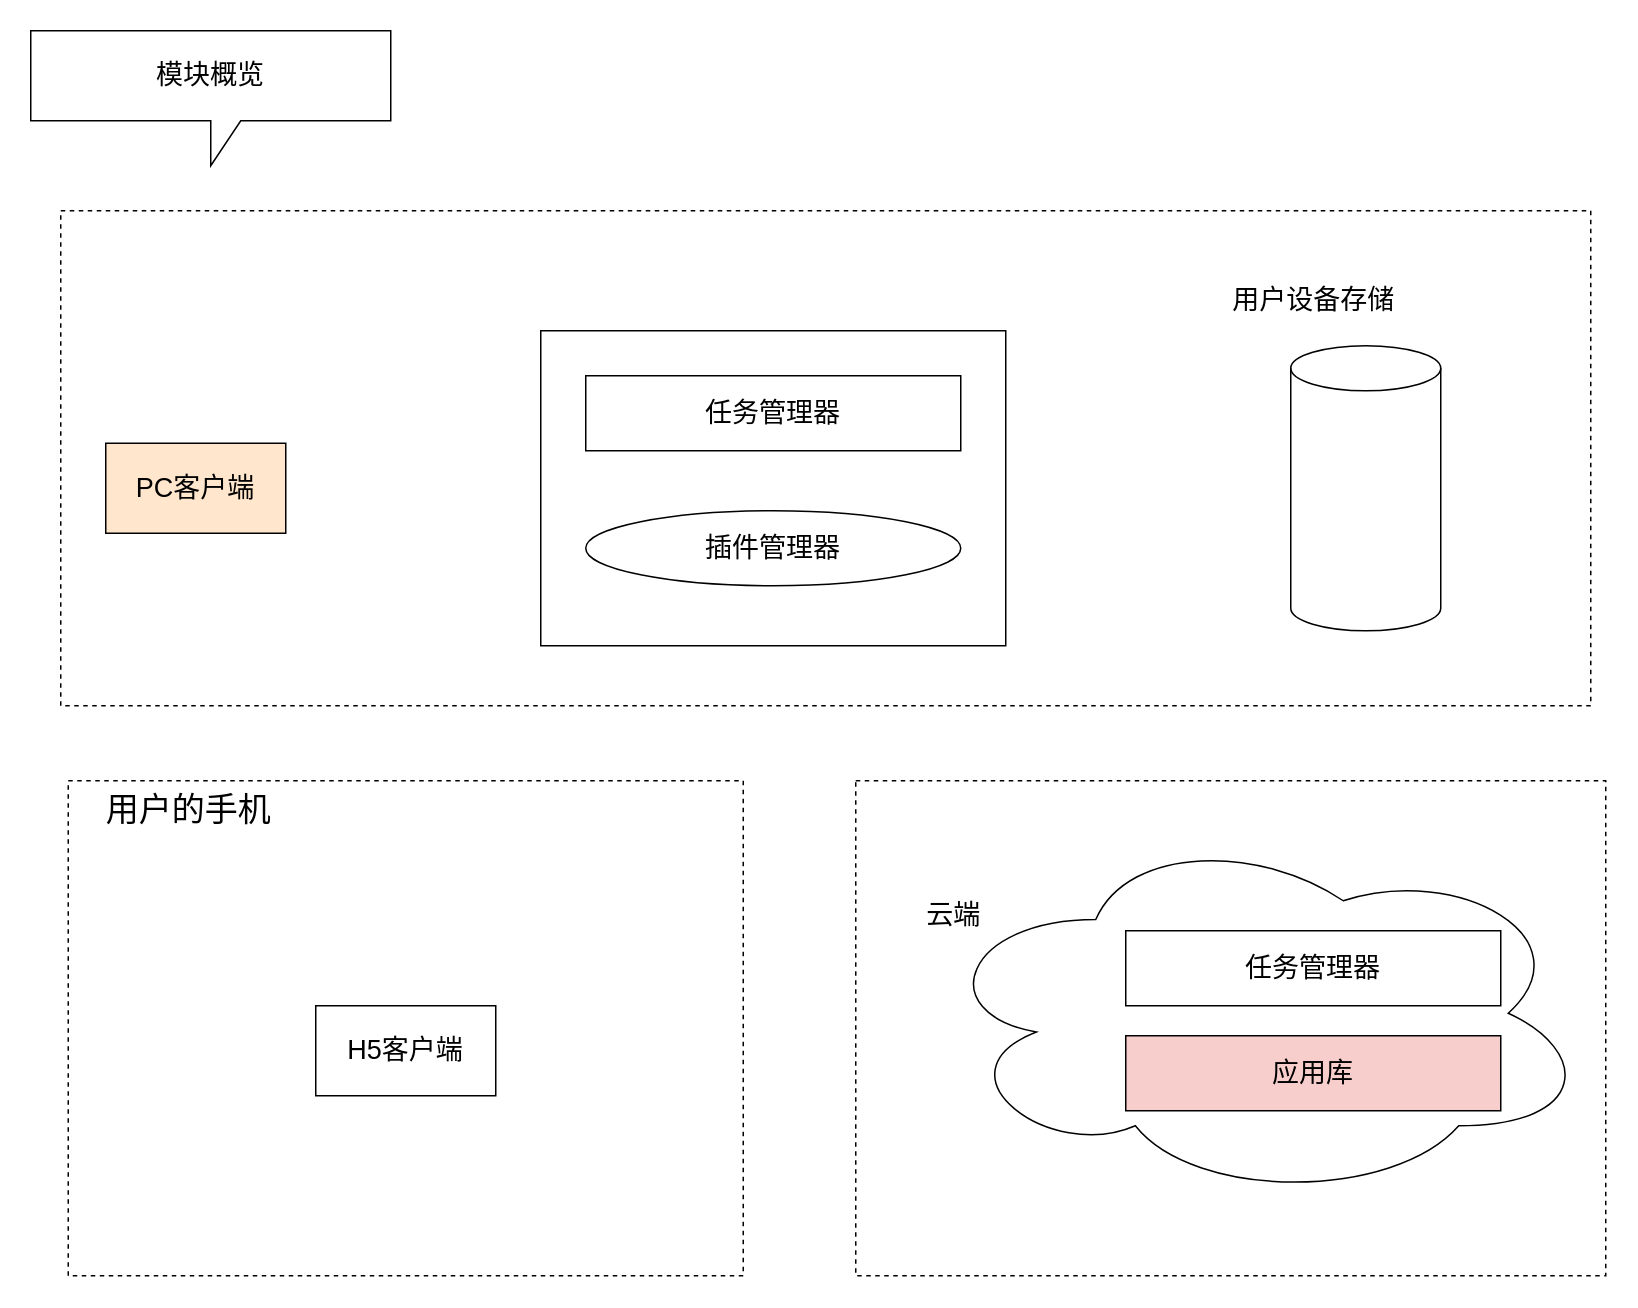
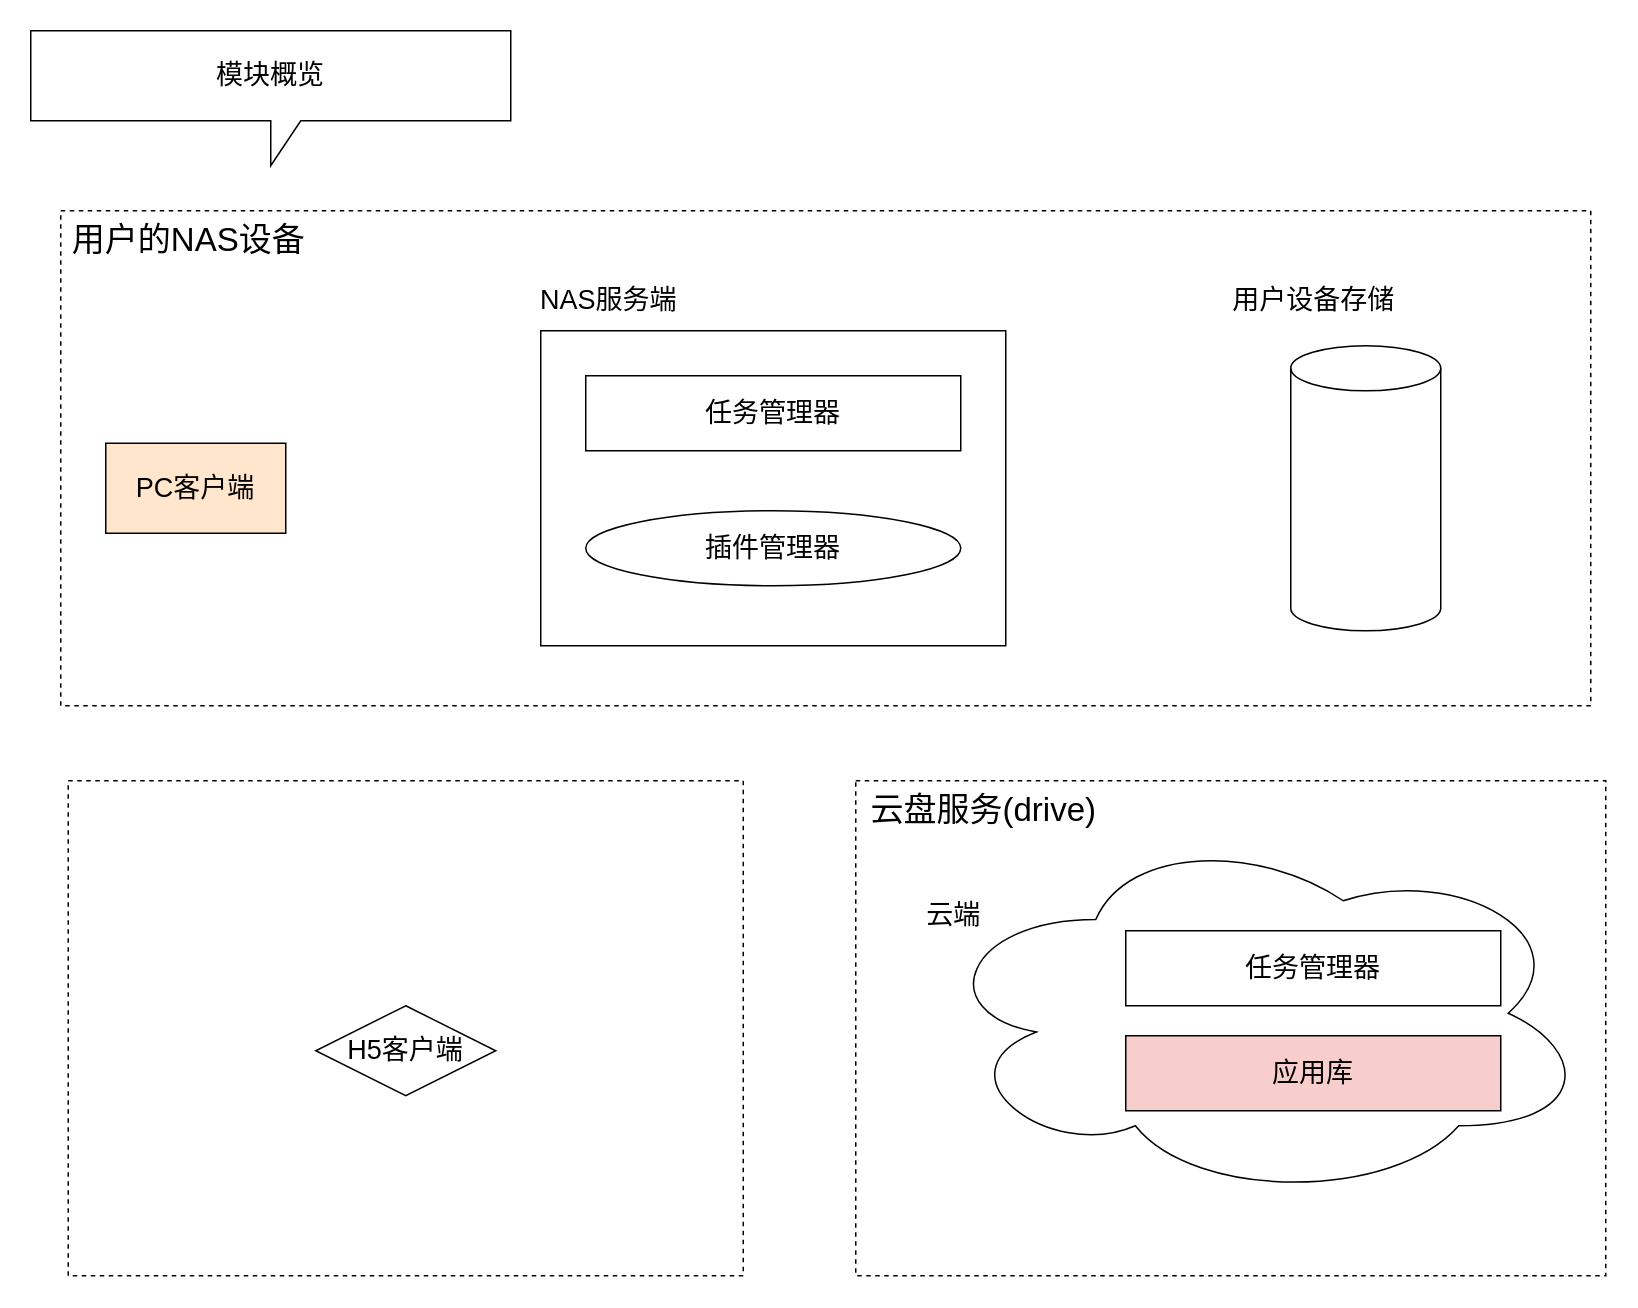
(211, 98) -> (271, 98)
none -> (188, 241)
none -> (608, 301)
(188, 811) -> none
none -> (983, 811)
(406, 1051) -> (406, 1051)
